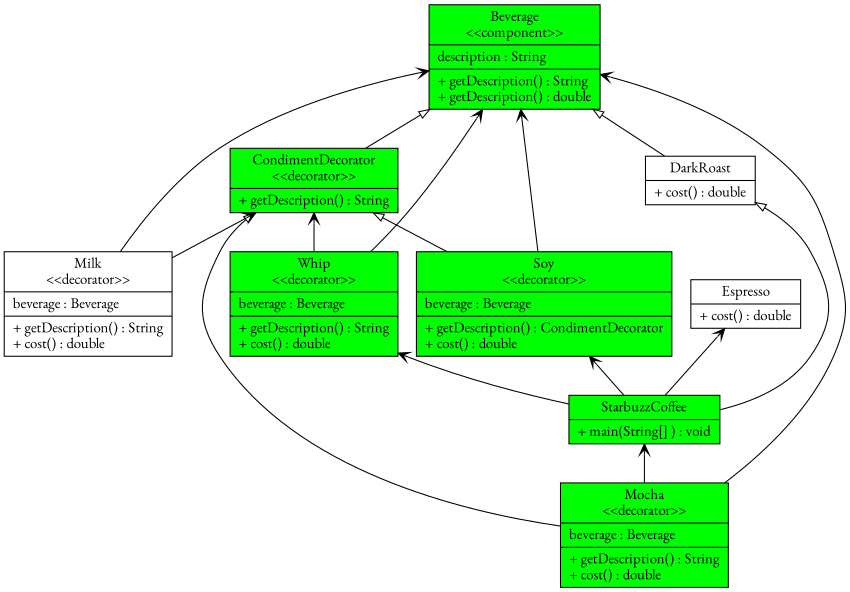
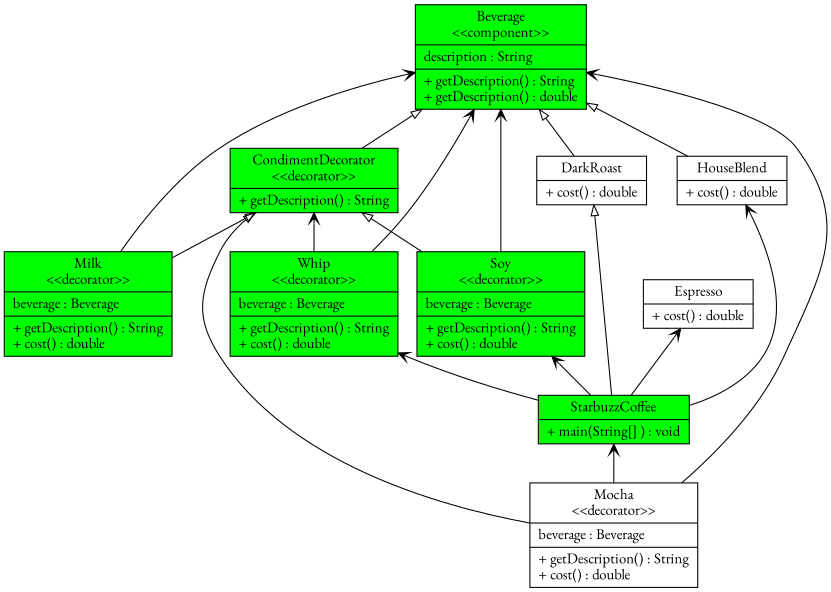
none -> (732, 180)
(209, 238) -> (209, 238)
(88, 304) -> (88, 304)
(544, 328) -> (501, 328)
(644, 535) -> (614, 535)
